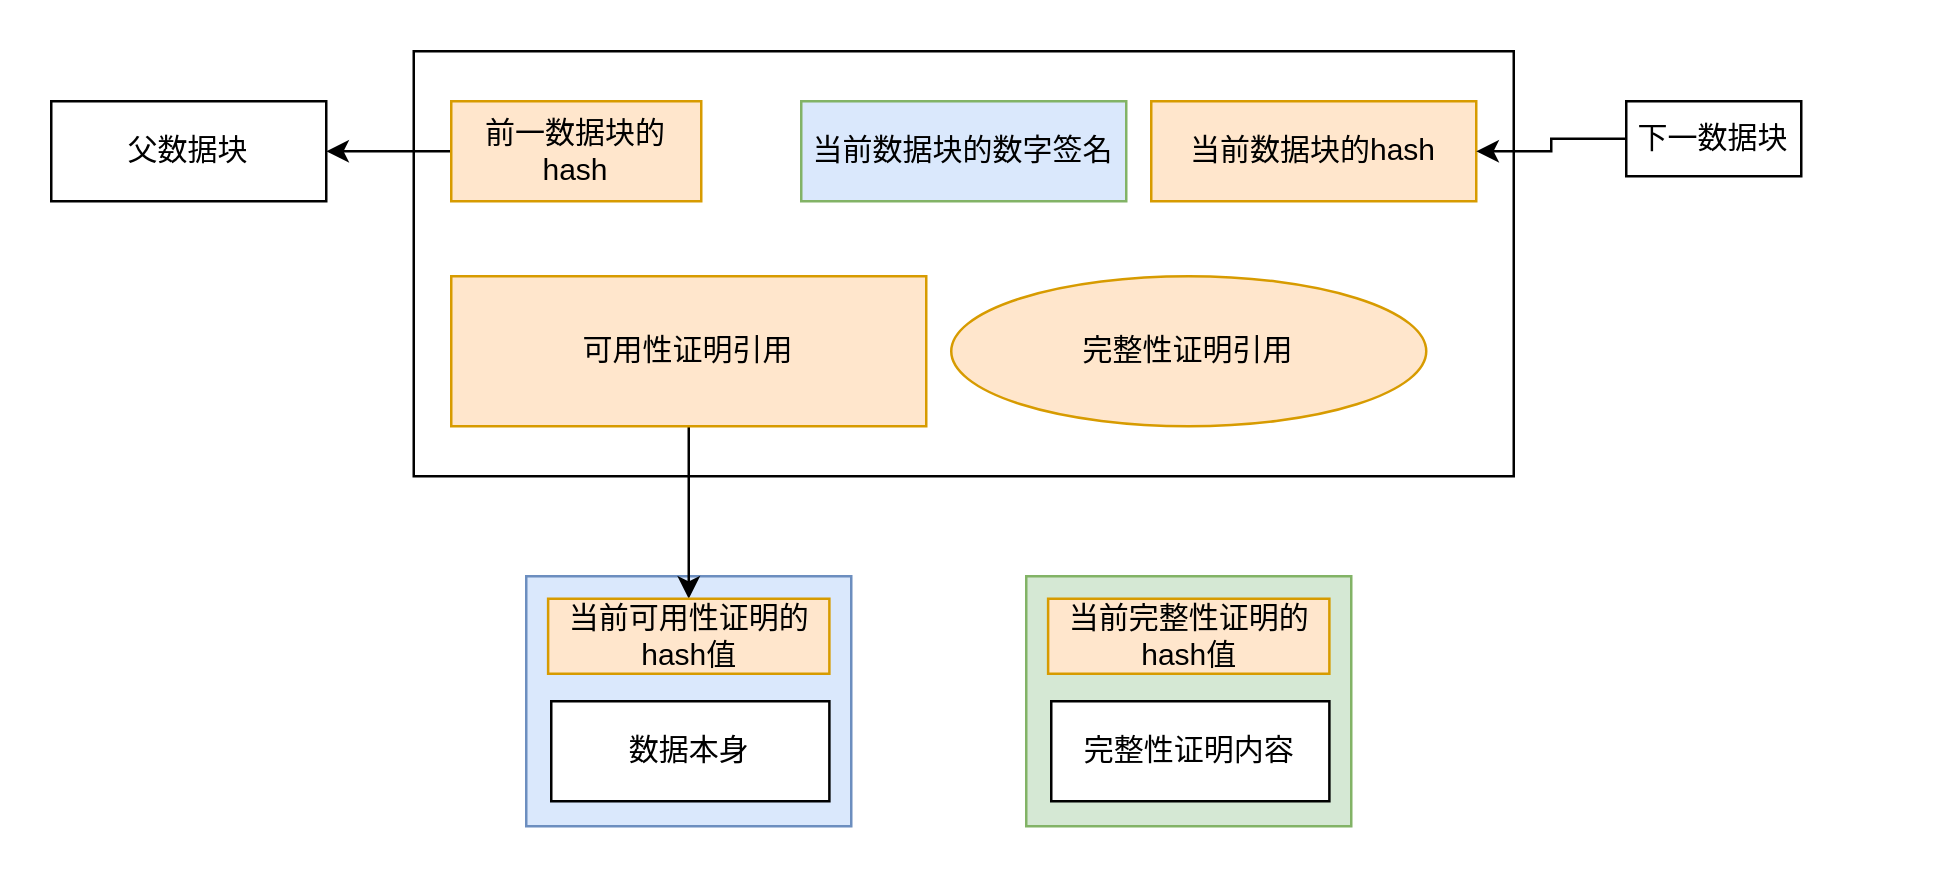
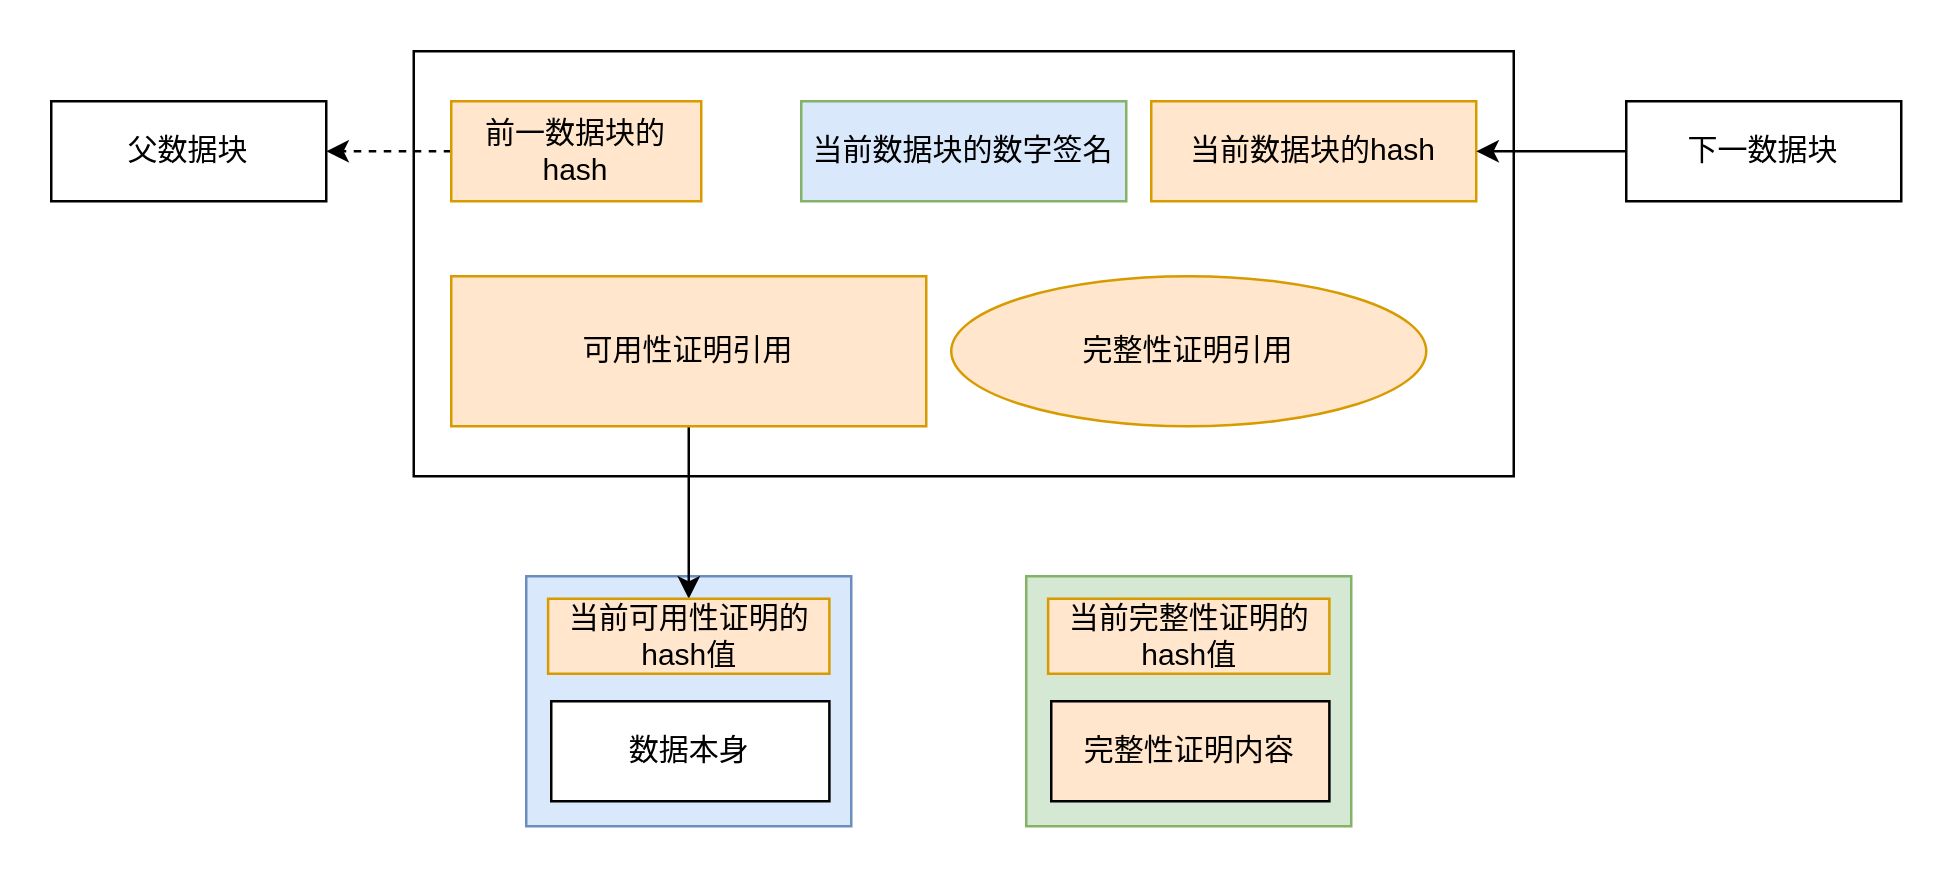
(1714, 139) -> (1764, 151)
(395, 151) -> (395, 151)
(1190, 751) -> (1190, 751)
